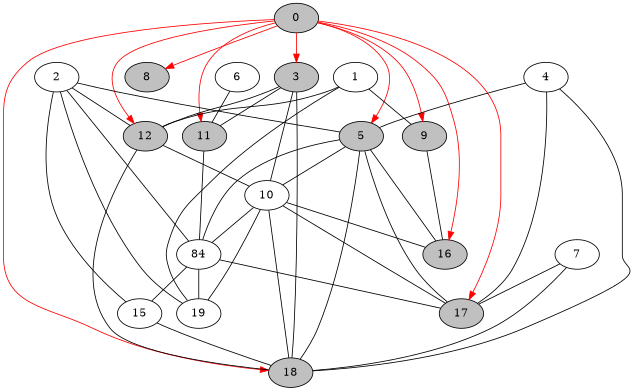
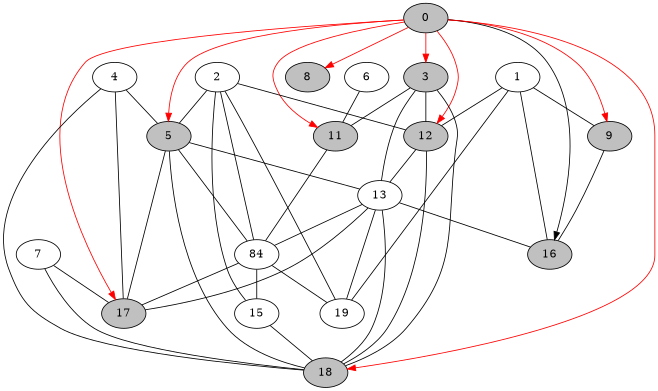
(442, 89) -> (561, 91)
(267, 195) -> (380, 195)
(403, 195) -> (534, 166)
